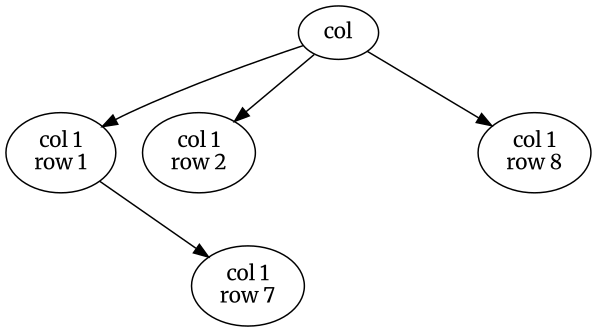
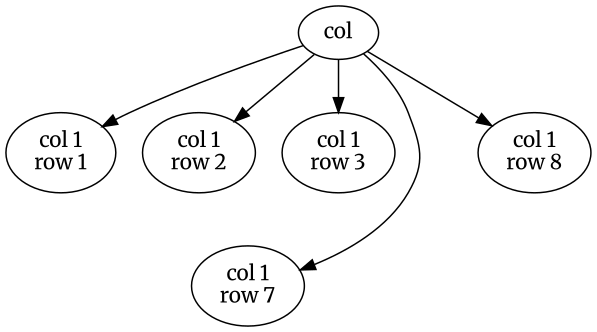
none -> (339, 153)
(148, 215) -> (416, 175)
